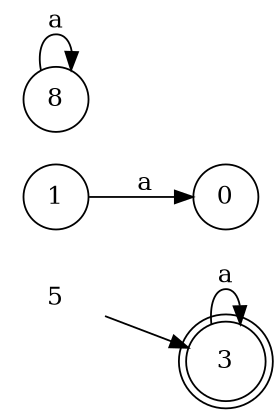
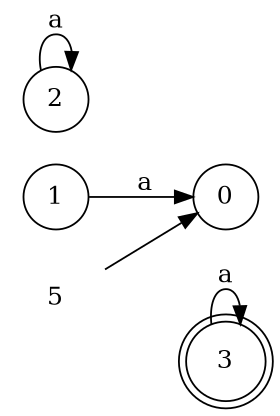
(56, 99) -> (56, 99)
(138, 329) -> (143, 246)
